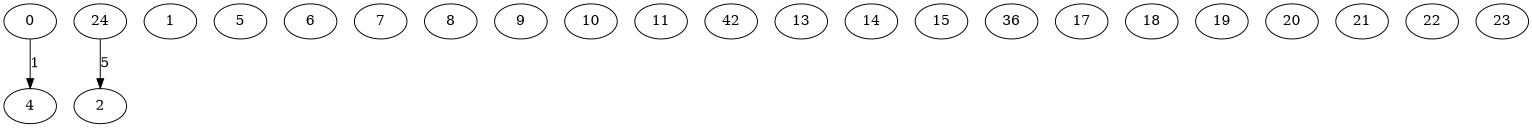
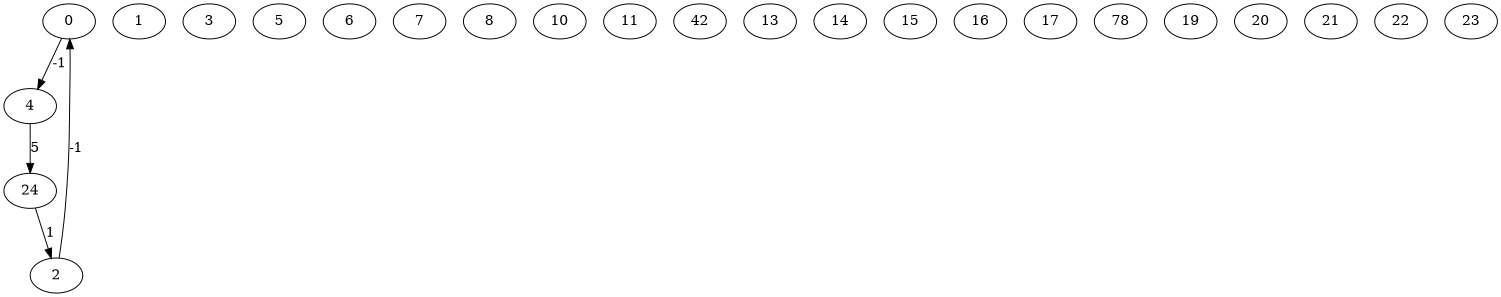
none -> (209, 21)
(521, 21) -> none
(1012, 21) -> (980, 21)
(1152, 21) -> (1121, 21)
(35, 64) -> (59, 64)
(105, 64) -> (51, 233)
none -> (30, 144)
none -> (69, 154)
